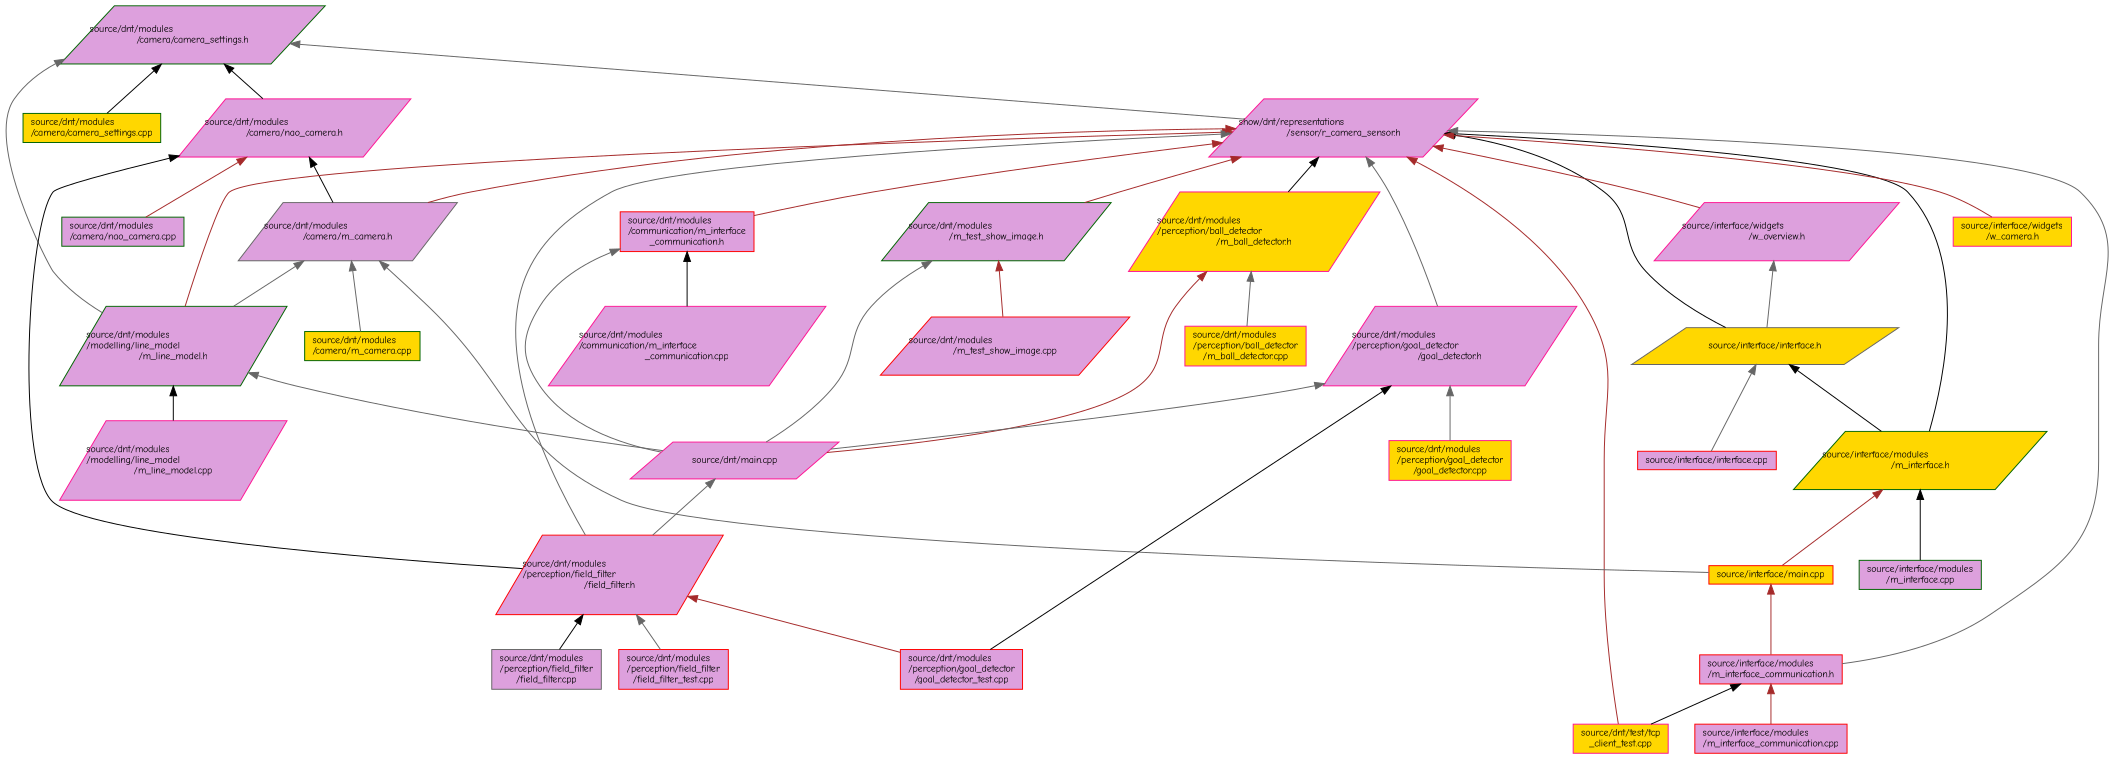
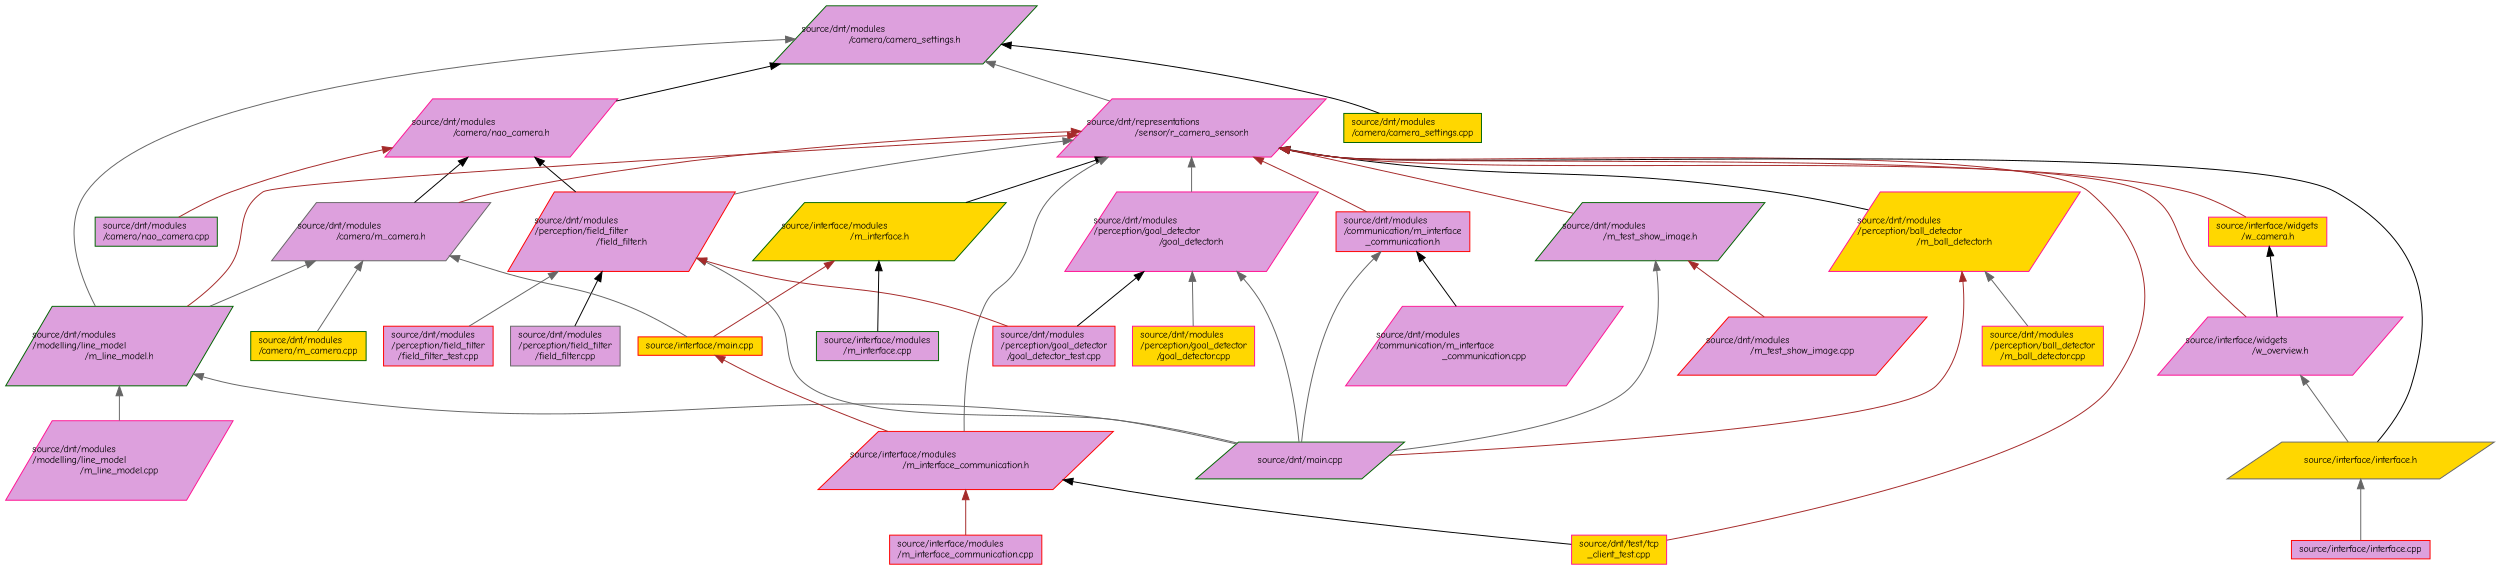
(1343, 128) -> (1192, 128)
none -> (2274, 287)
(1839, 401) -> none
(173, 408) -> (119, 408)
(735, 460) -> (1300, 460)
(683, 508) -> (937, 413)
(1771, 669) -> (966, 460)
